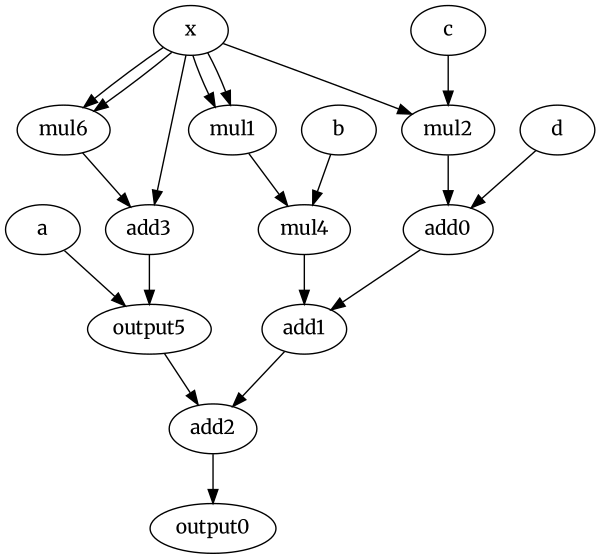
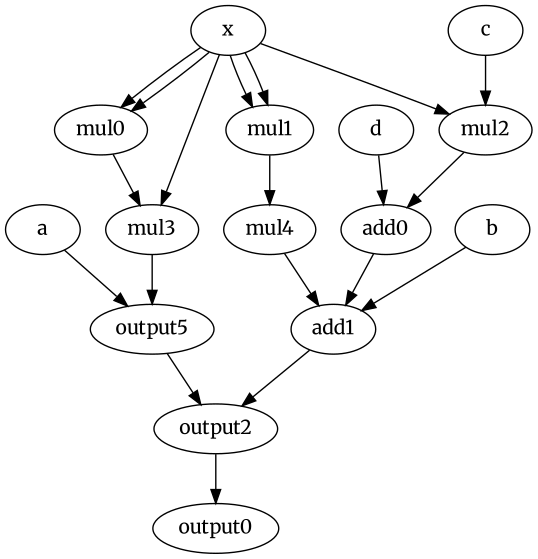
(64, 130) -> (101, 130)
(324, 173) -> (420, 275)
(149, 230) -> (152, 230)
(213, 429) -> (216, 429)
